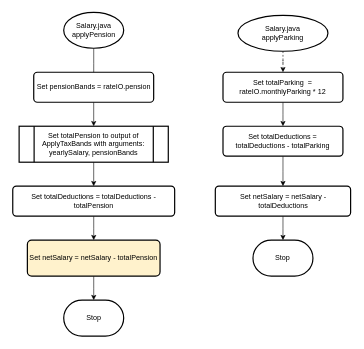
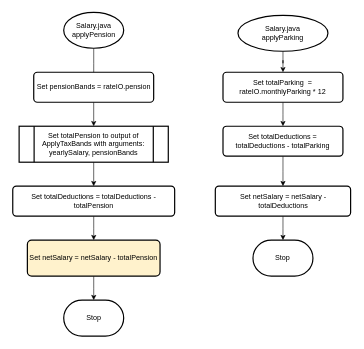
(283, 62) -> (283, 62)
